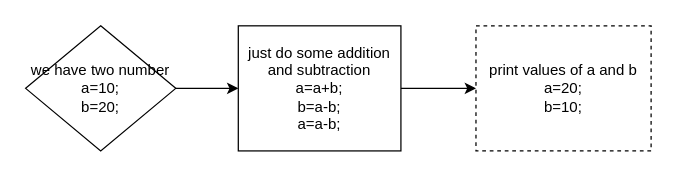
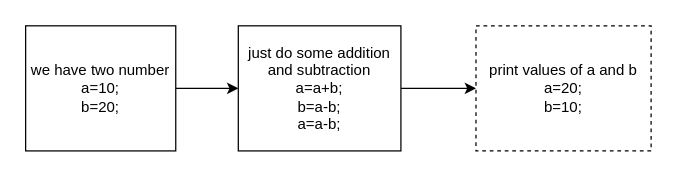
(101, 88) -> (101, 88)
